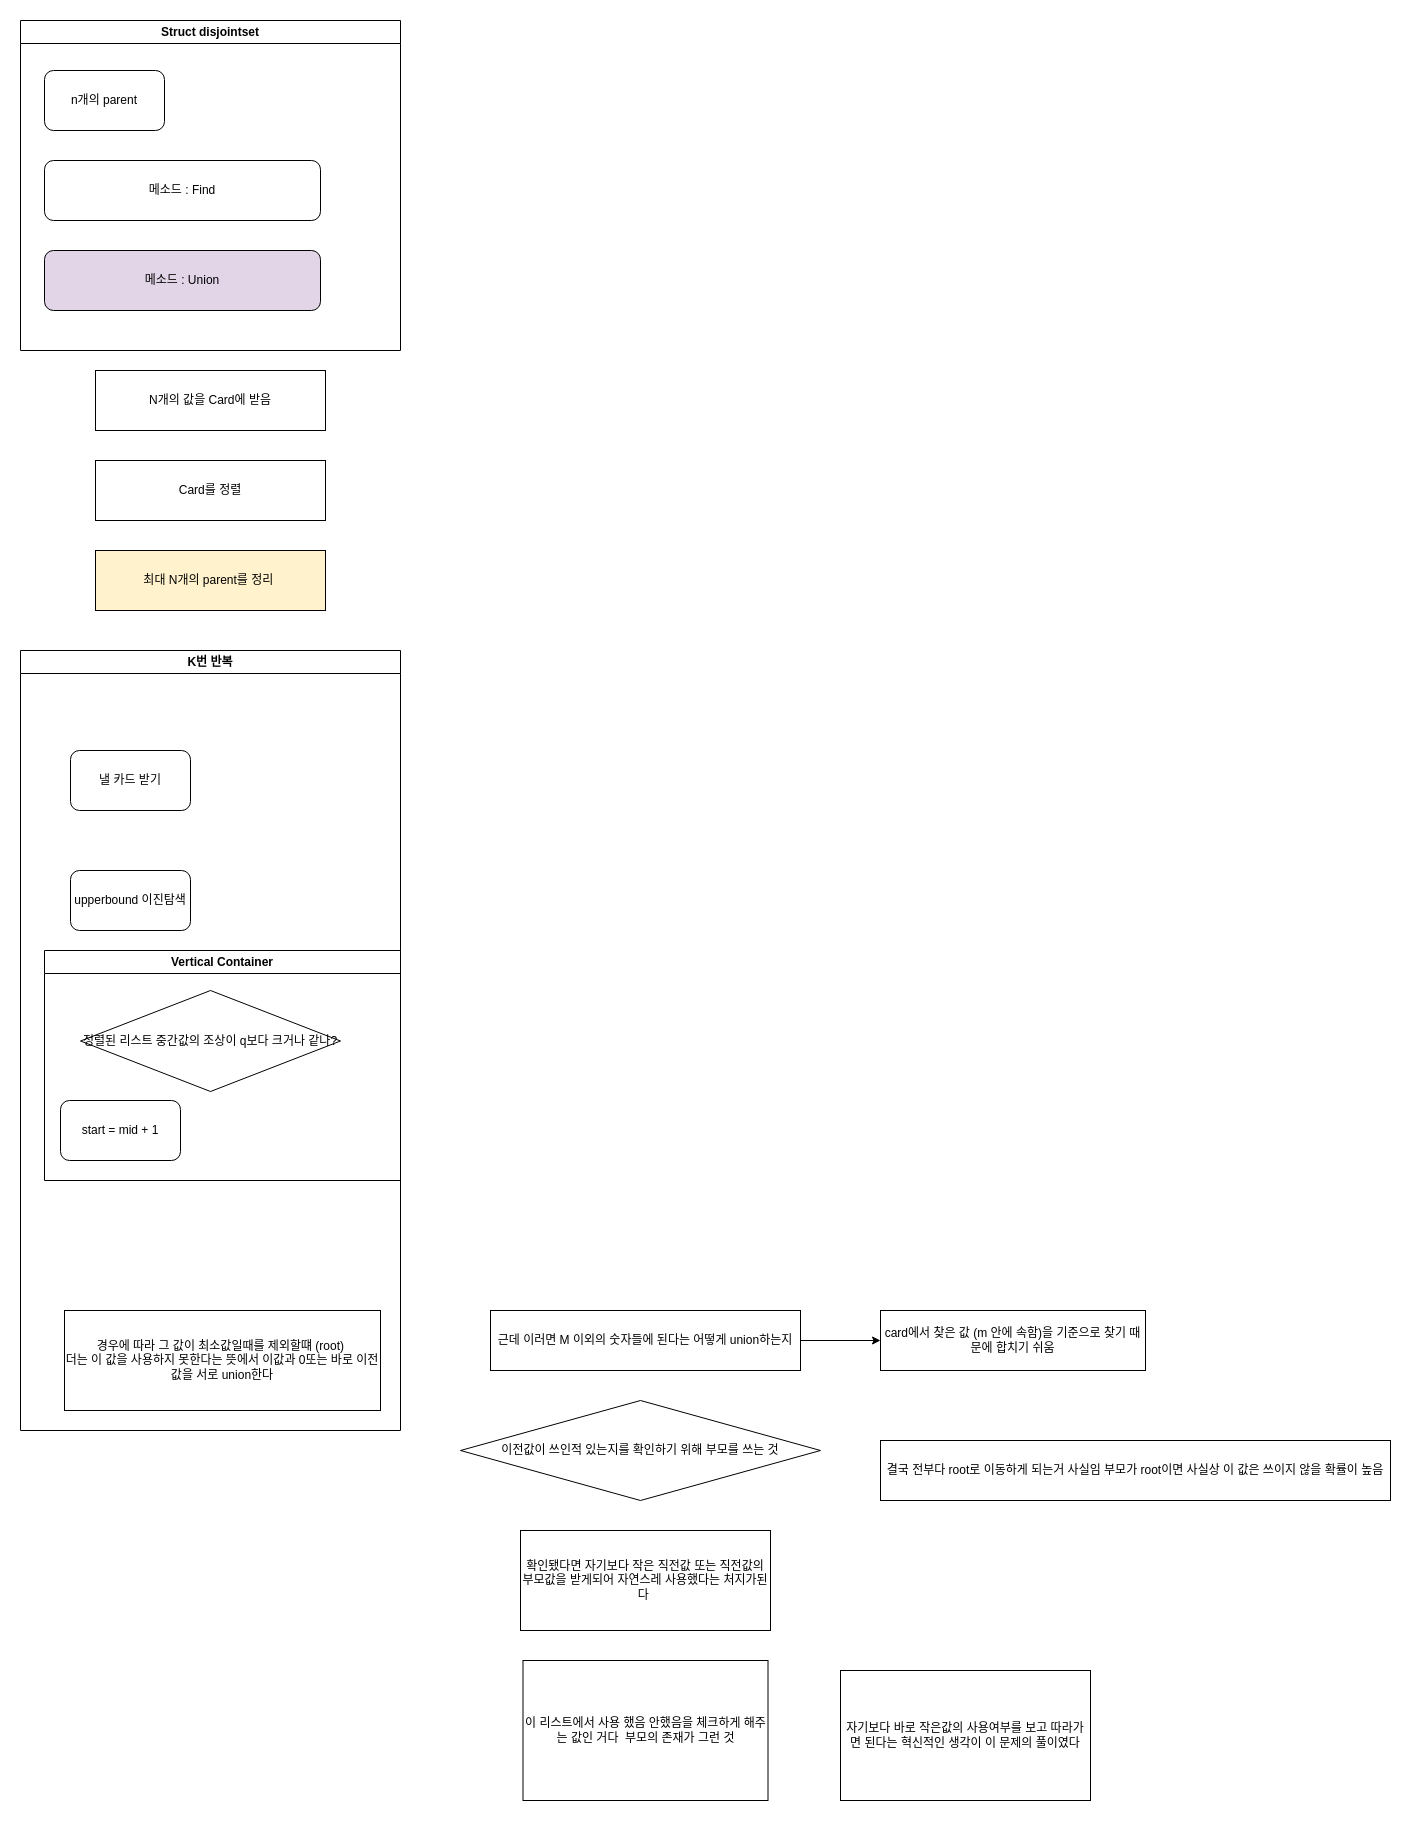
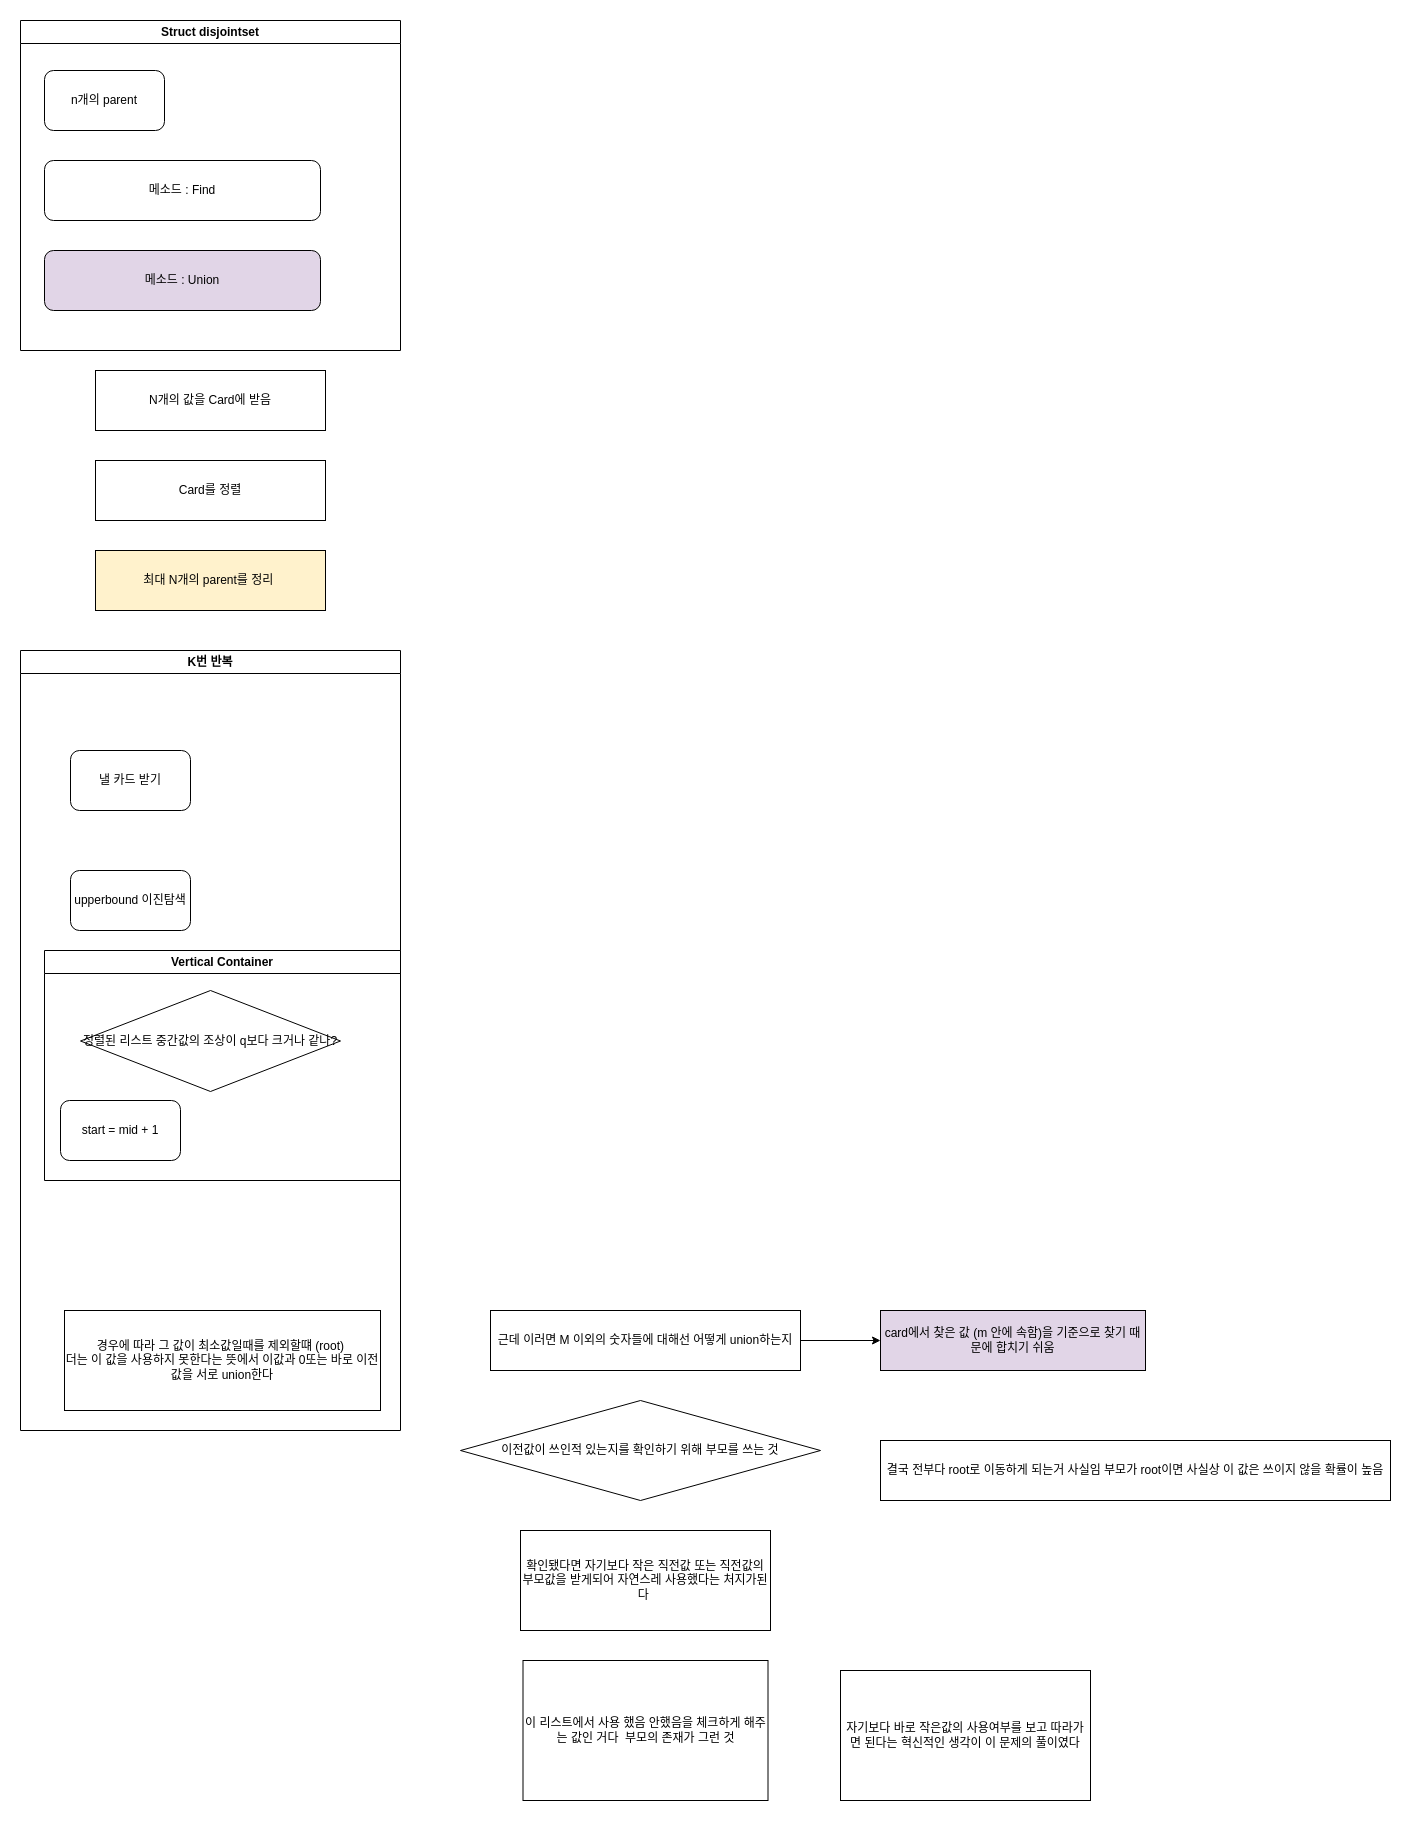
(646, 1341) -> (646, 1341)
(1013, 1341) -> (1013, 1341)
